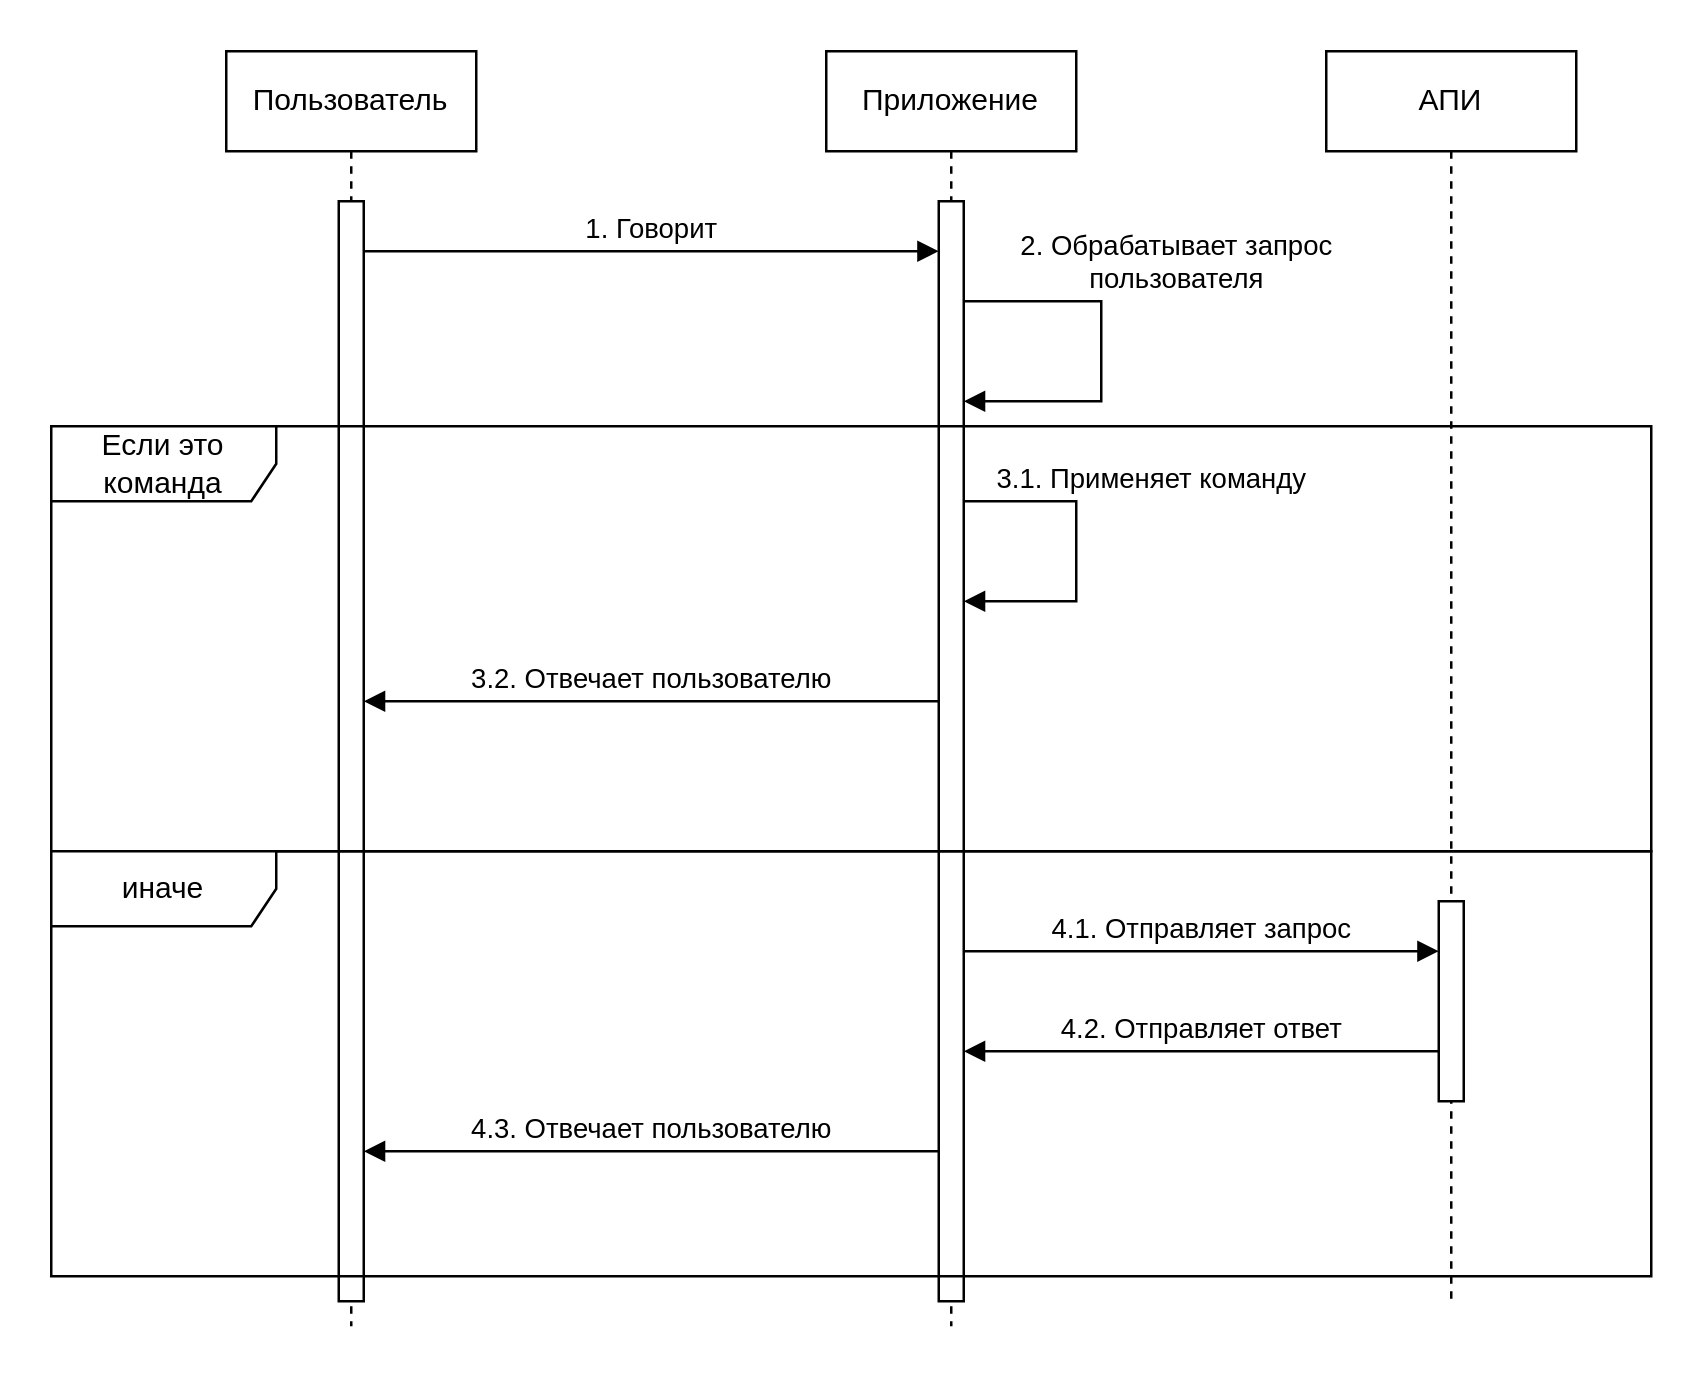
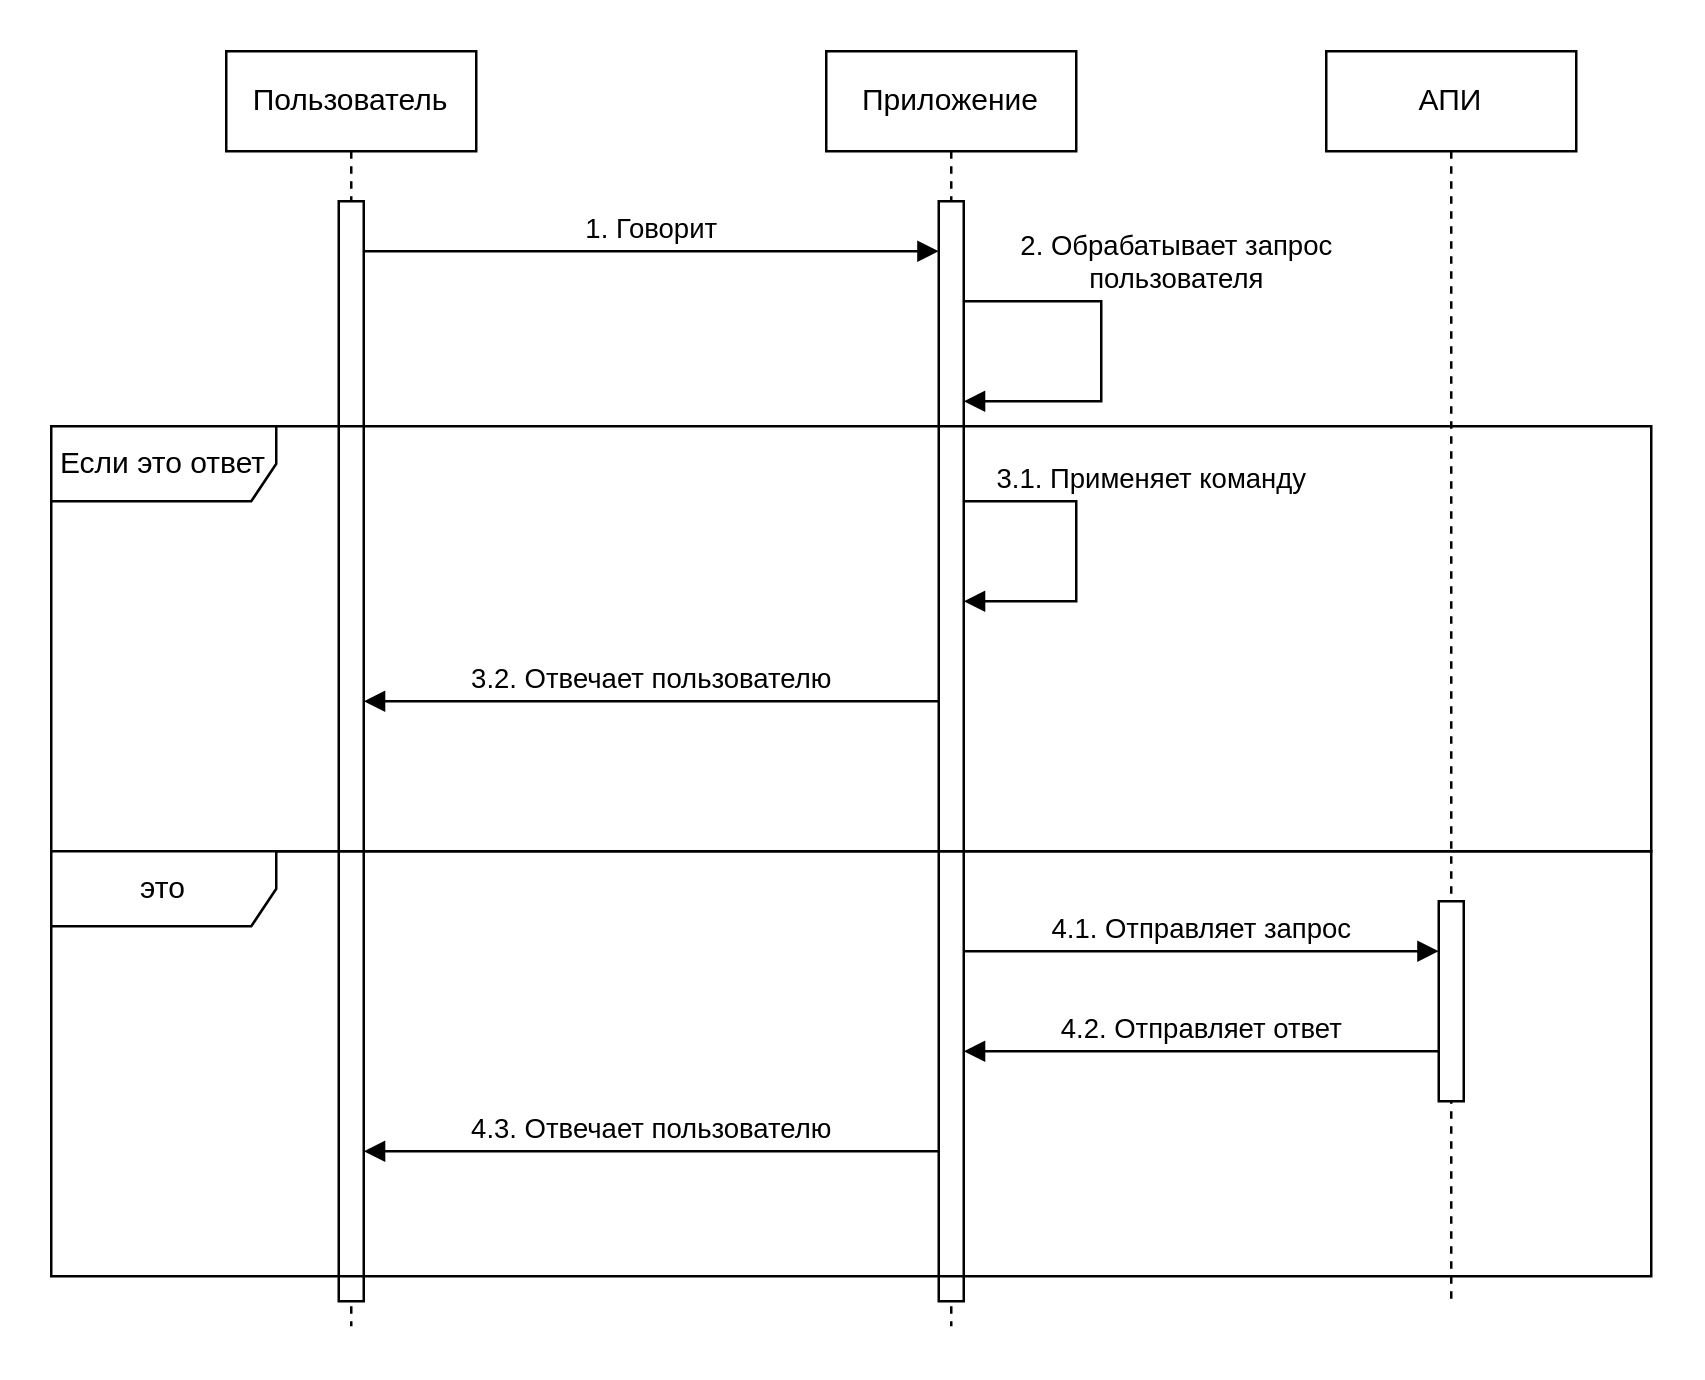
(164, 464) -> (164, 464)
(164, 889) -> (164, 889)
